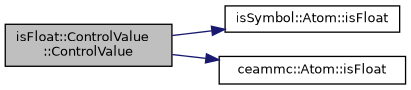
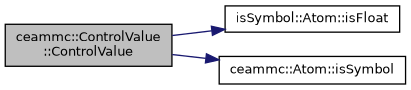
(89, 45) -> (89, 45)
(312, 70) -> (312, 70)
